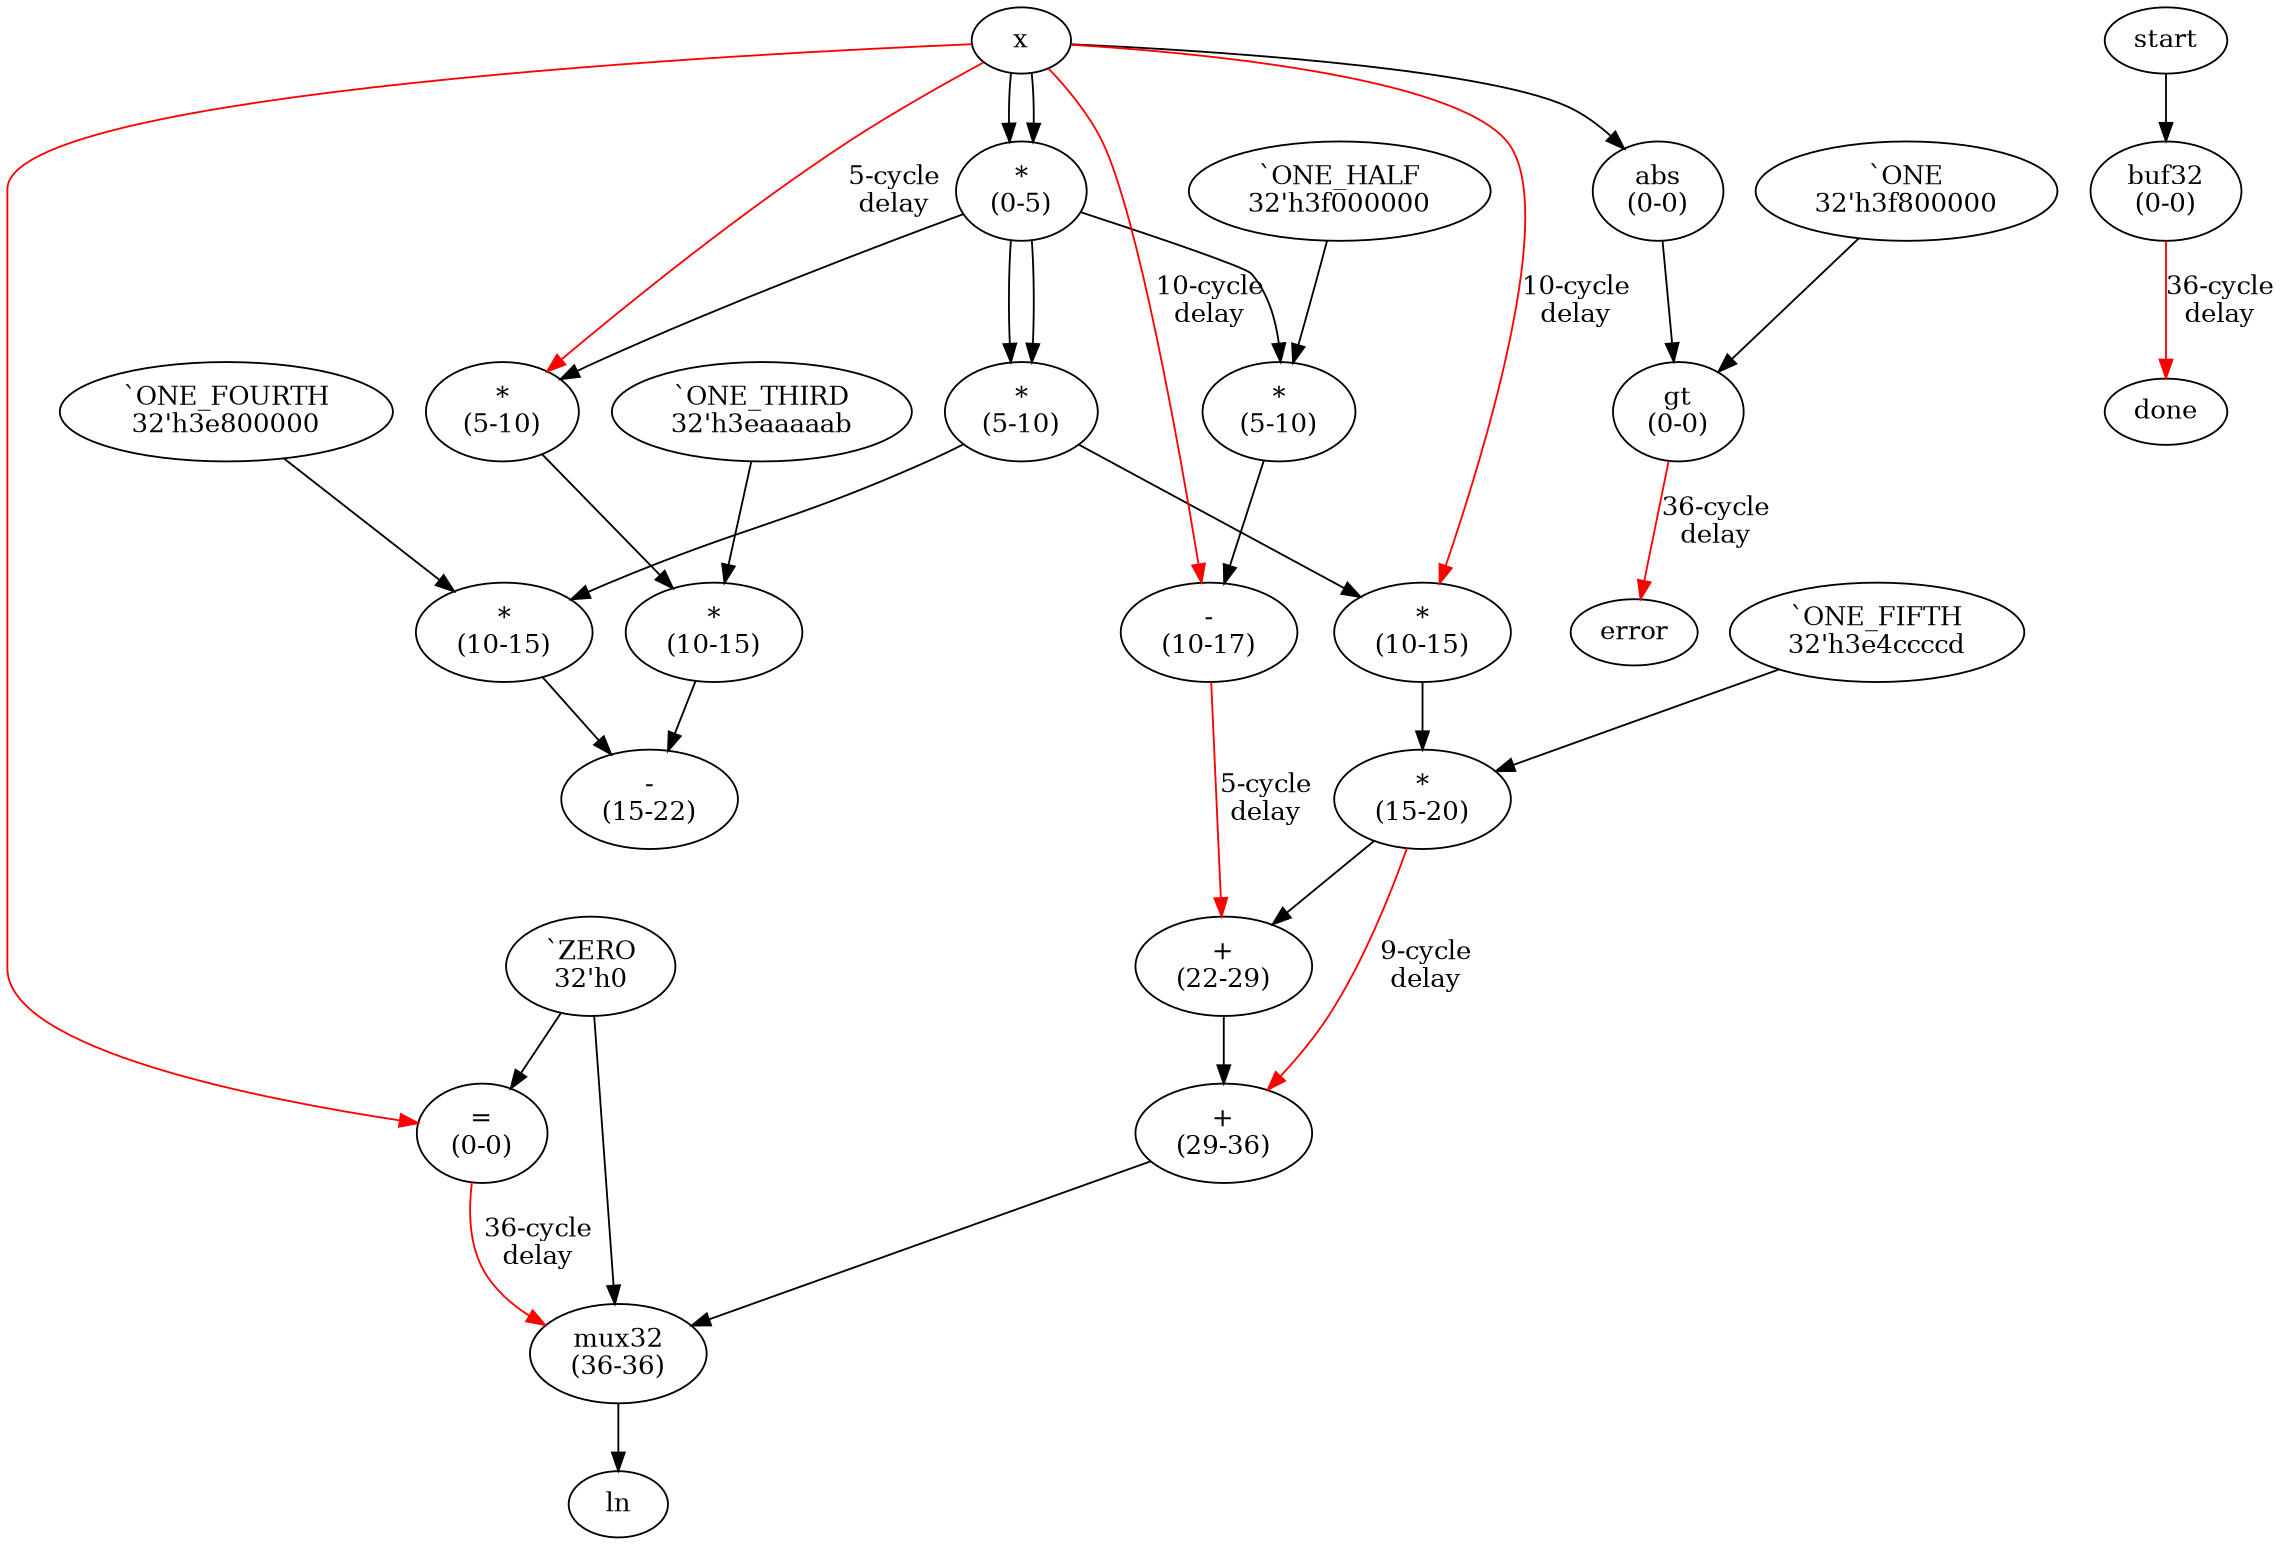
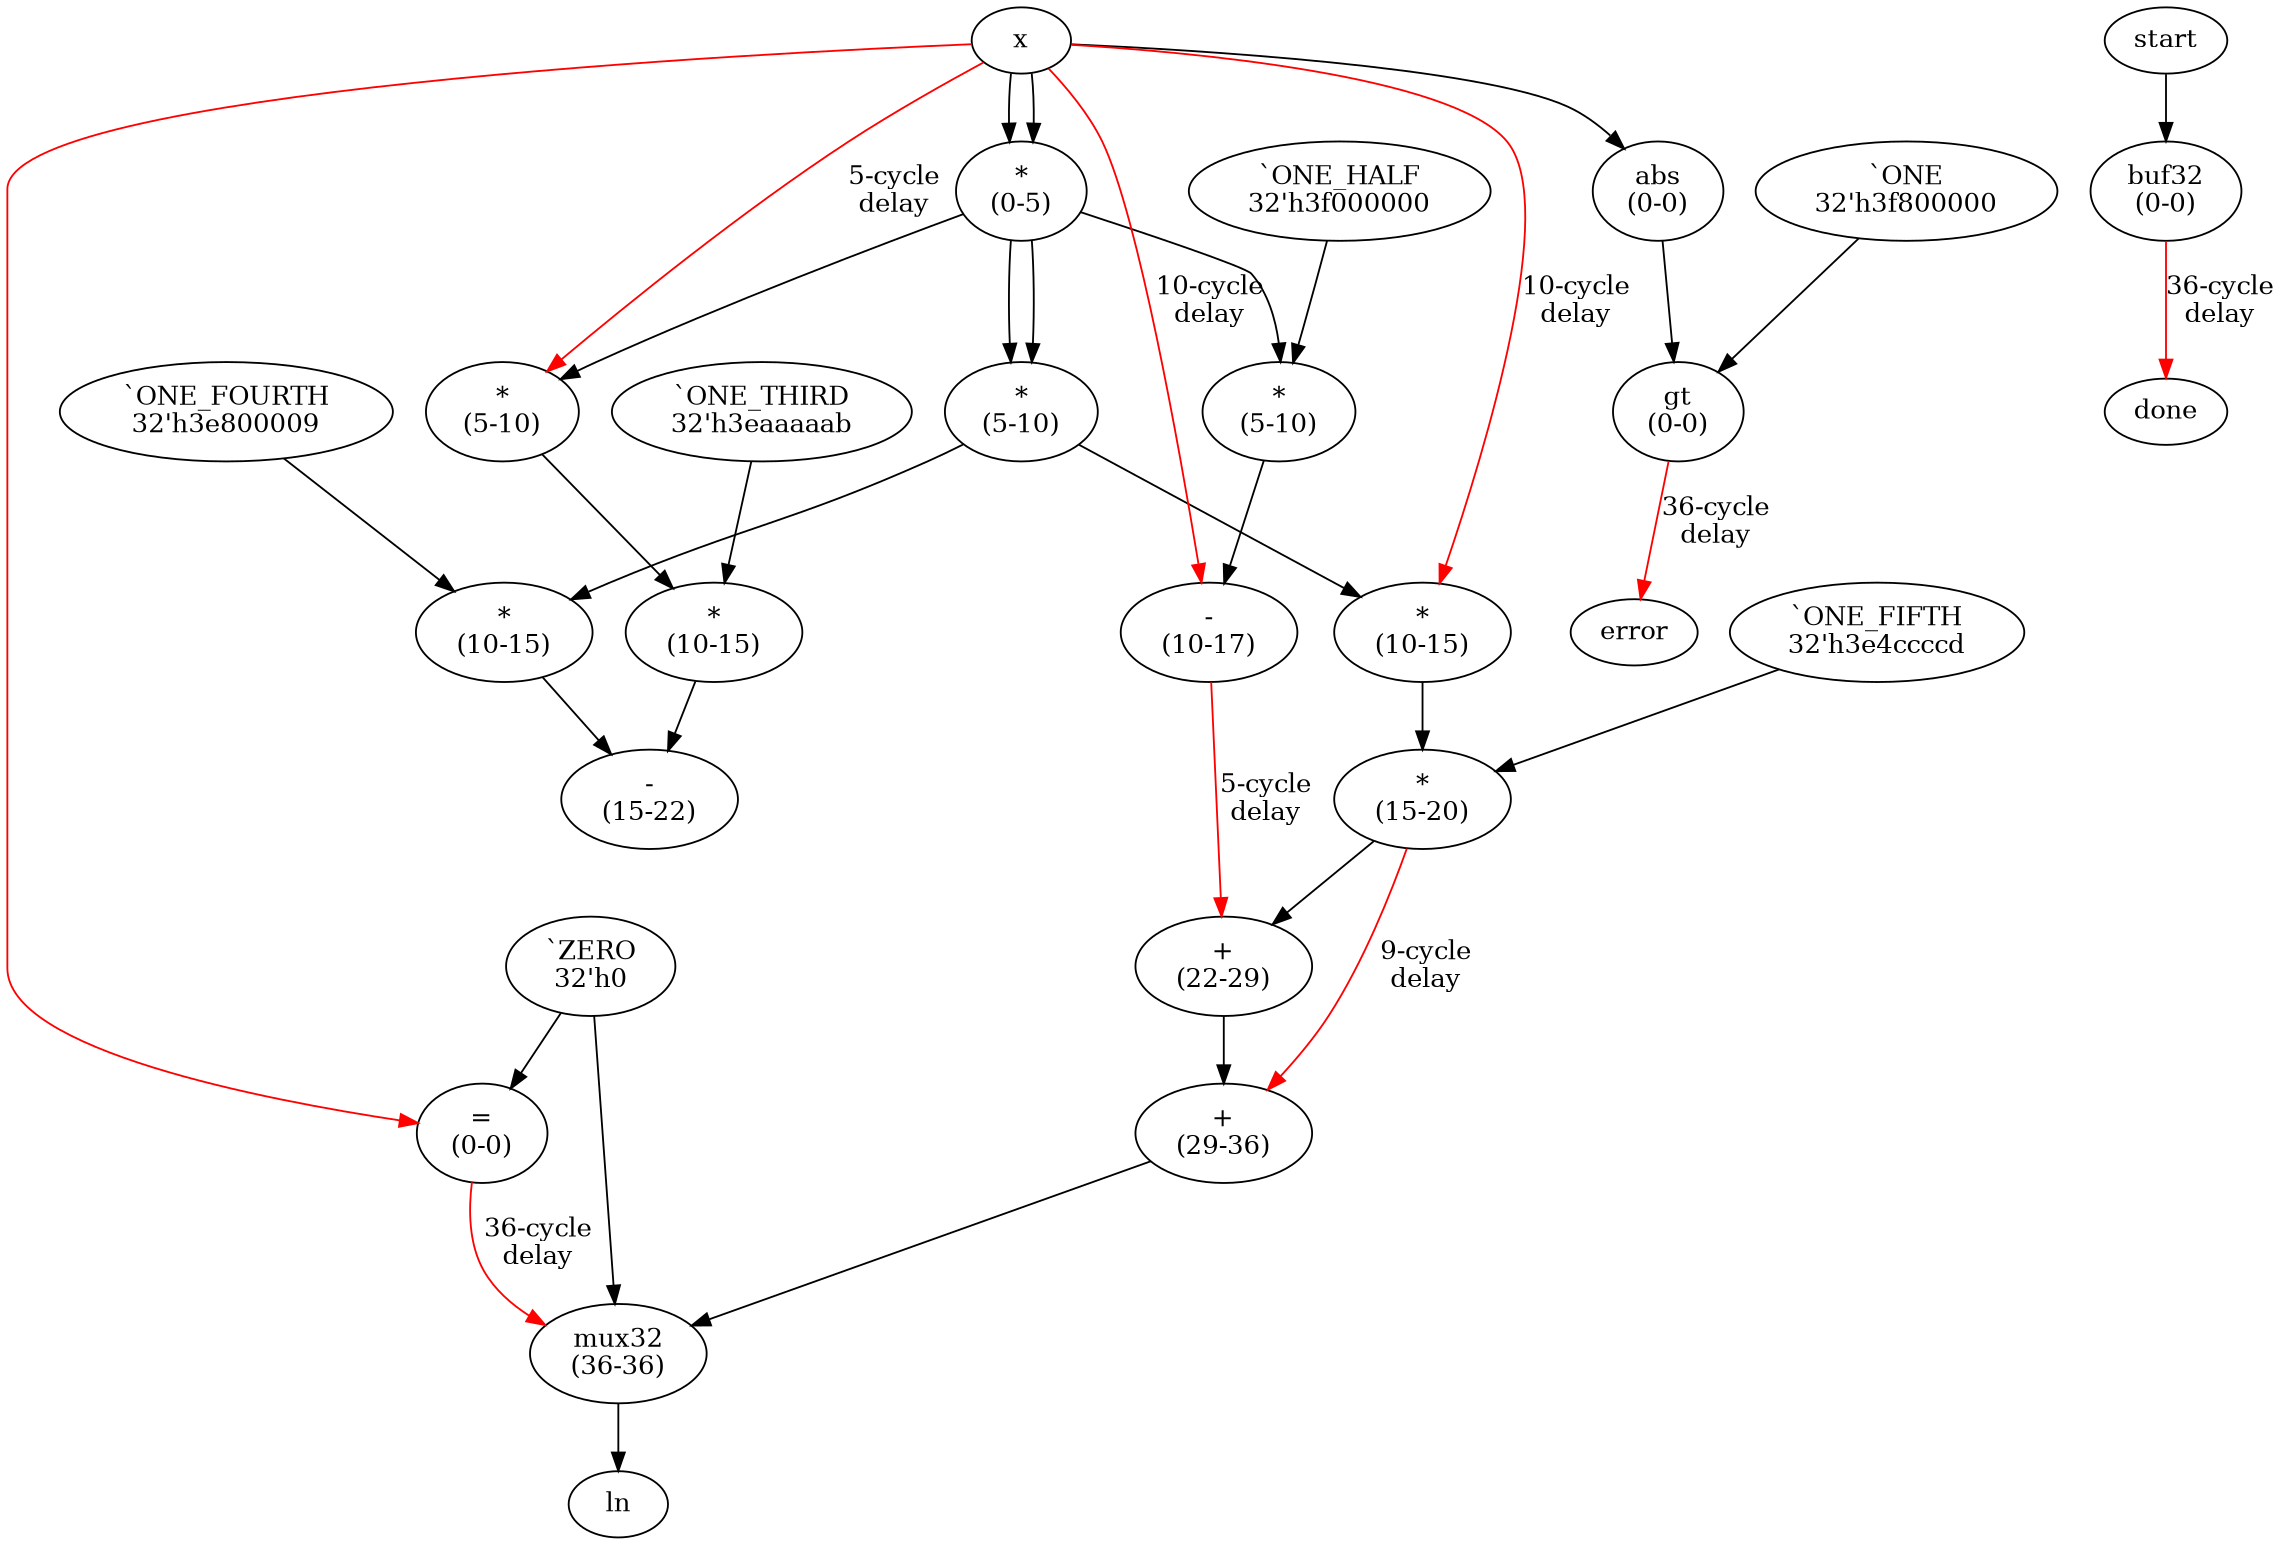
(226, 412) -> (226, 412)
